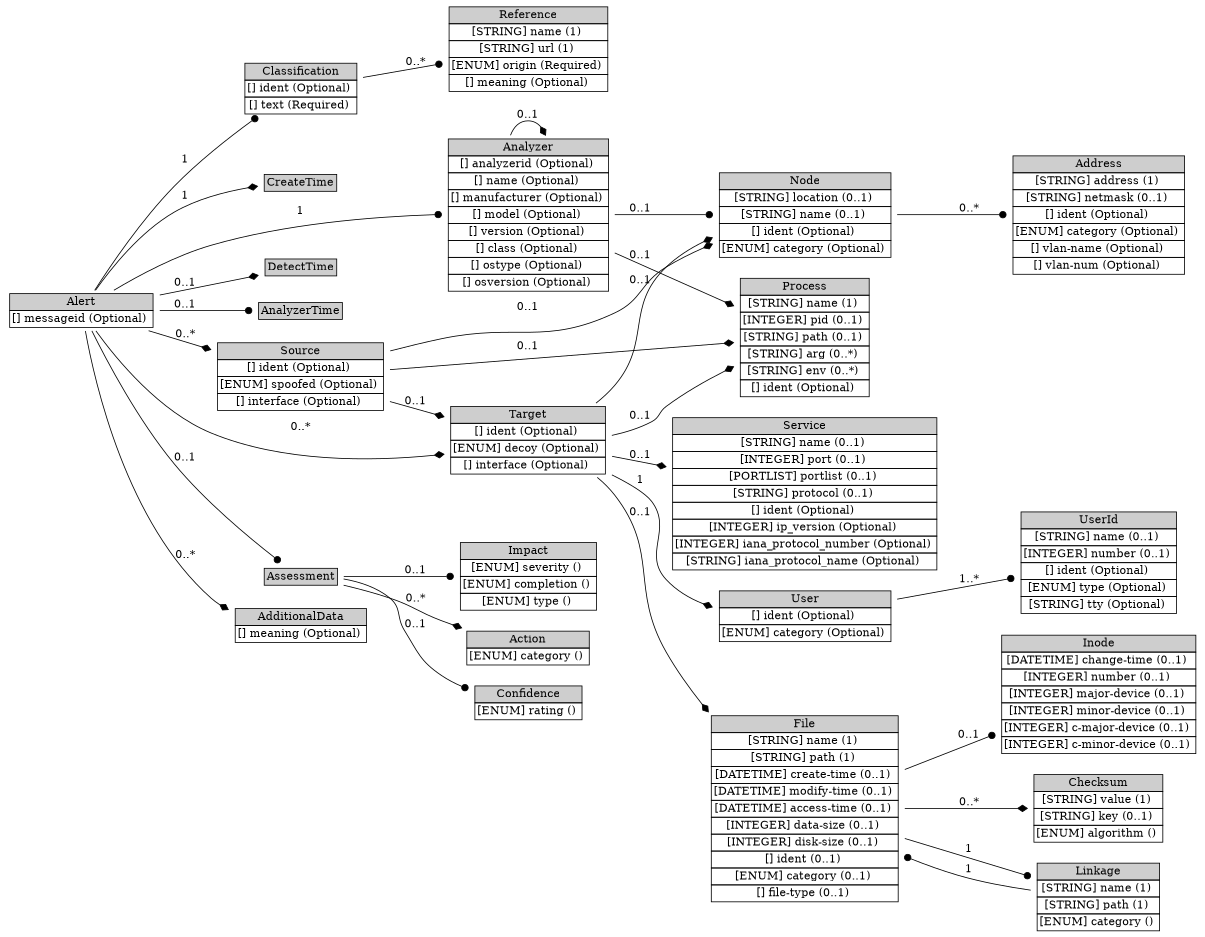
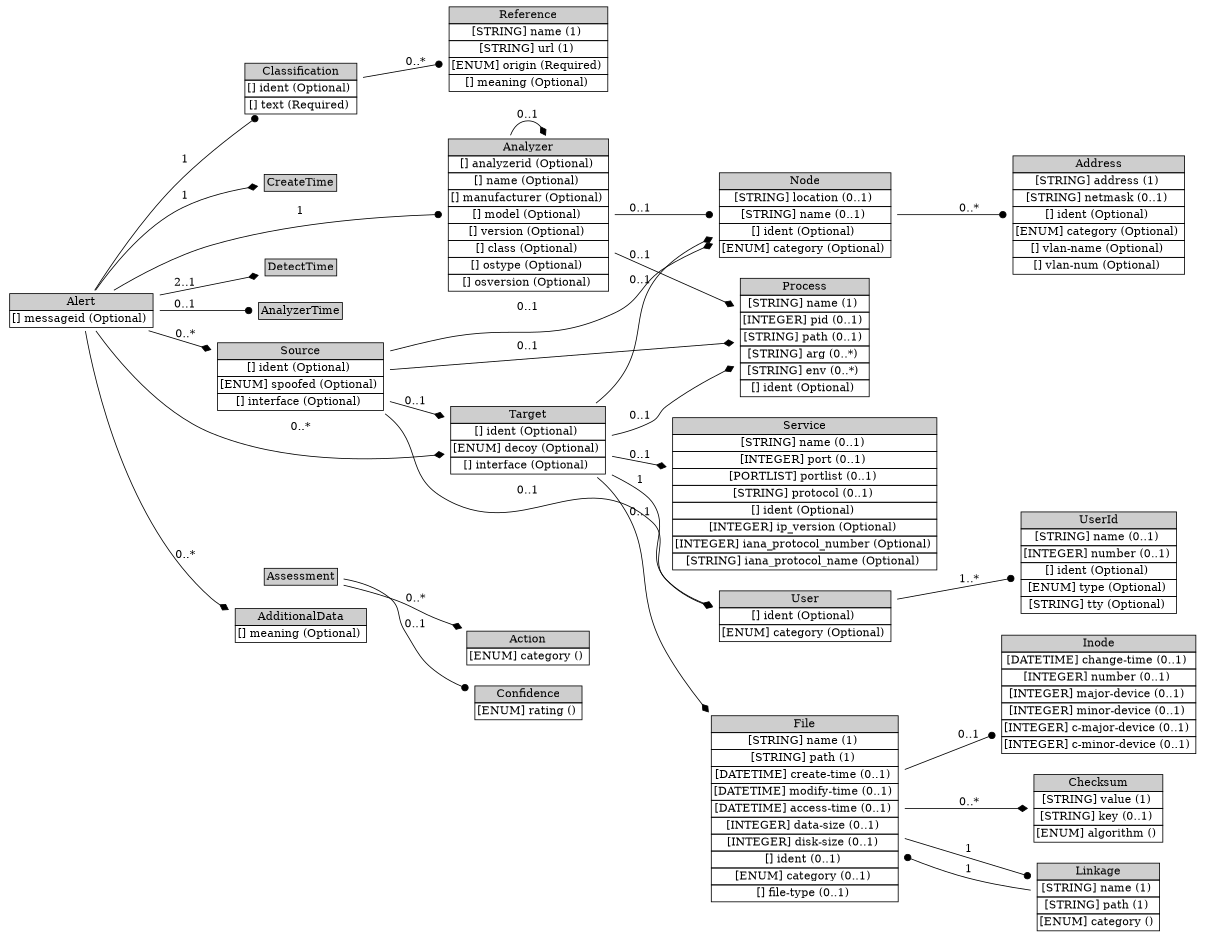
(185, 283) -> (185, 283)
(168, 456) -> none
none -> (550, 504)
(528, 576) -> none
